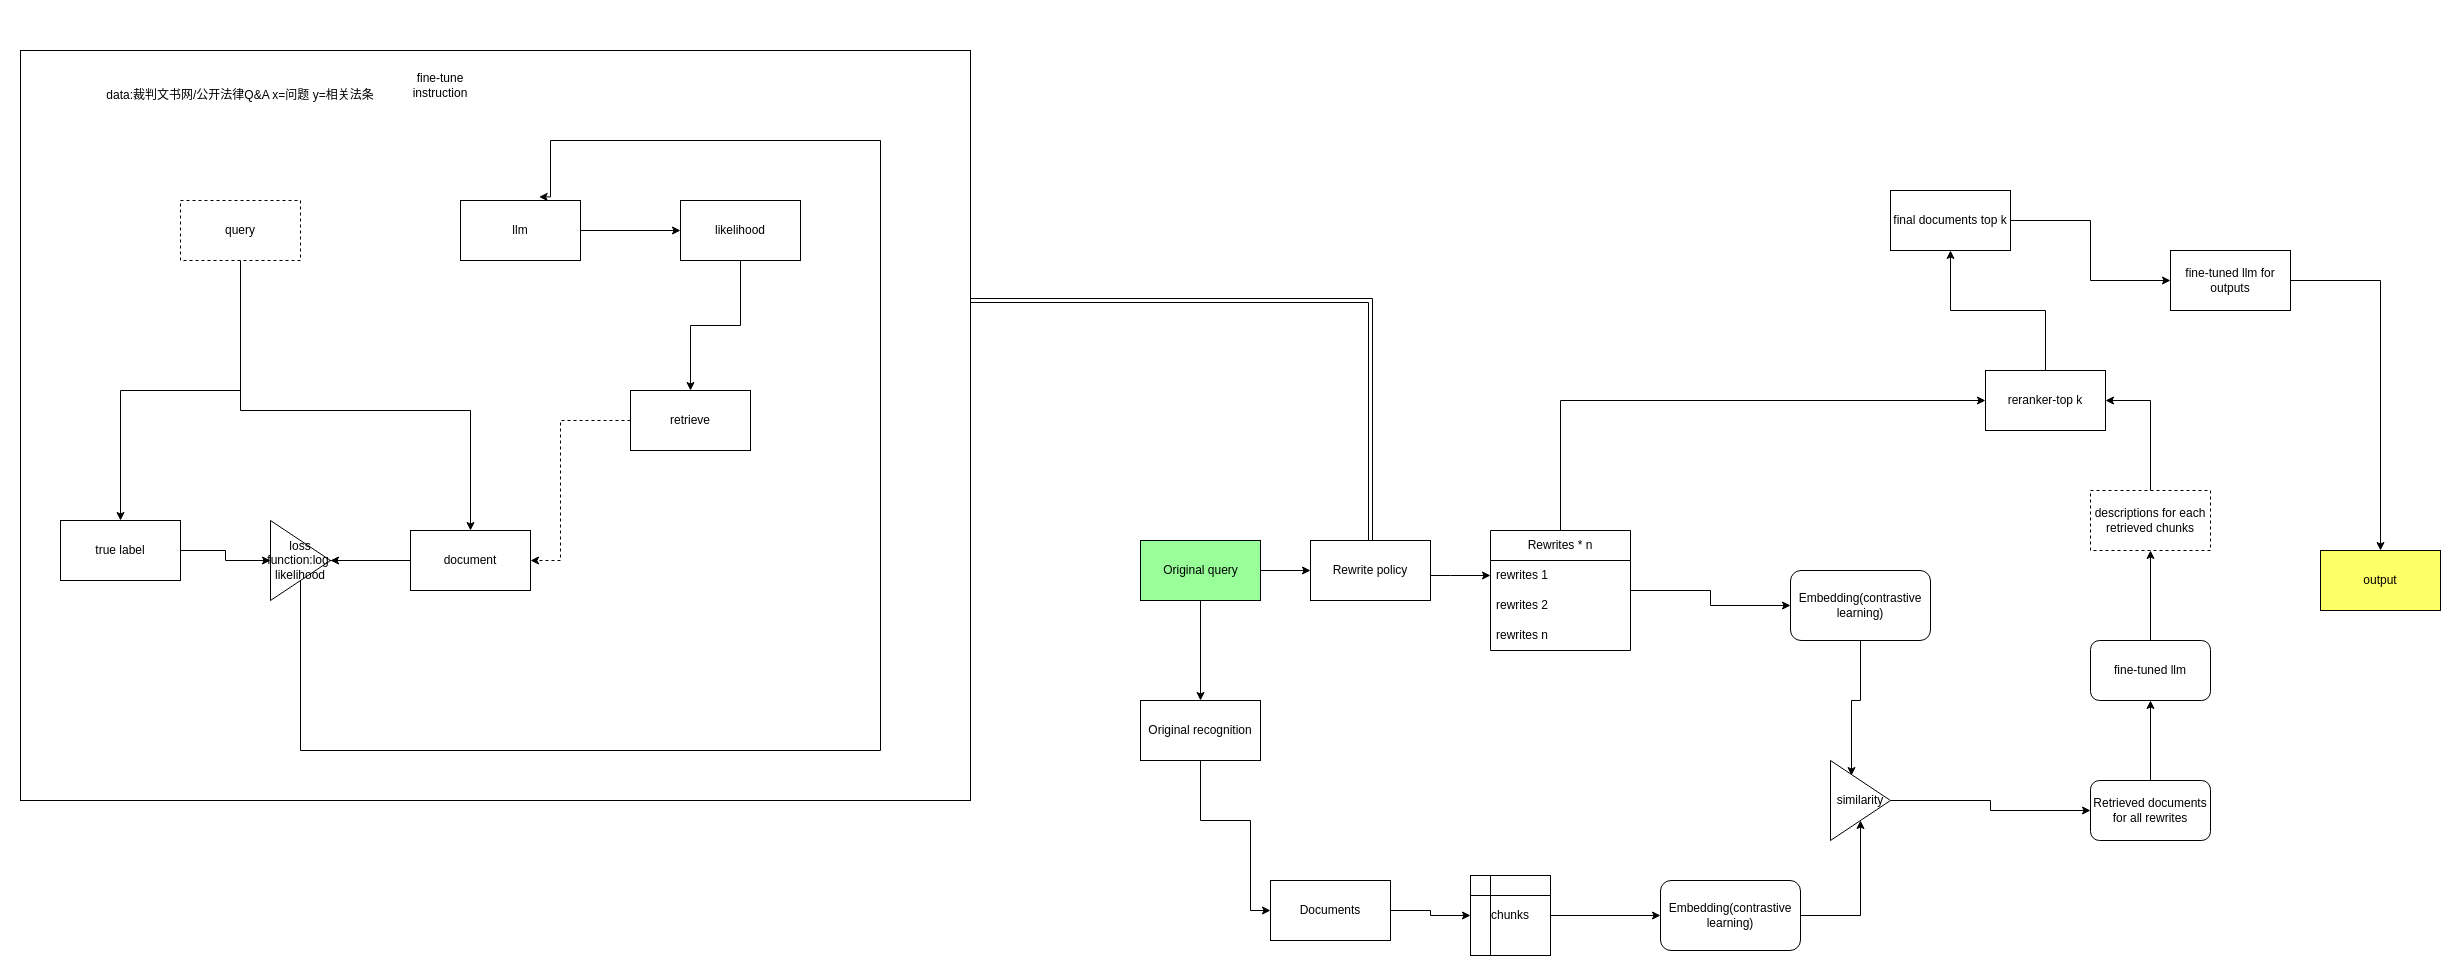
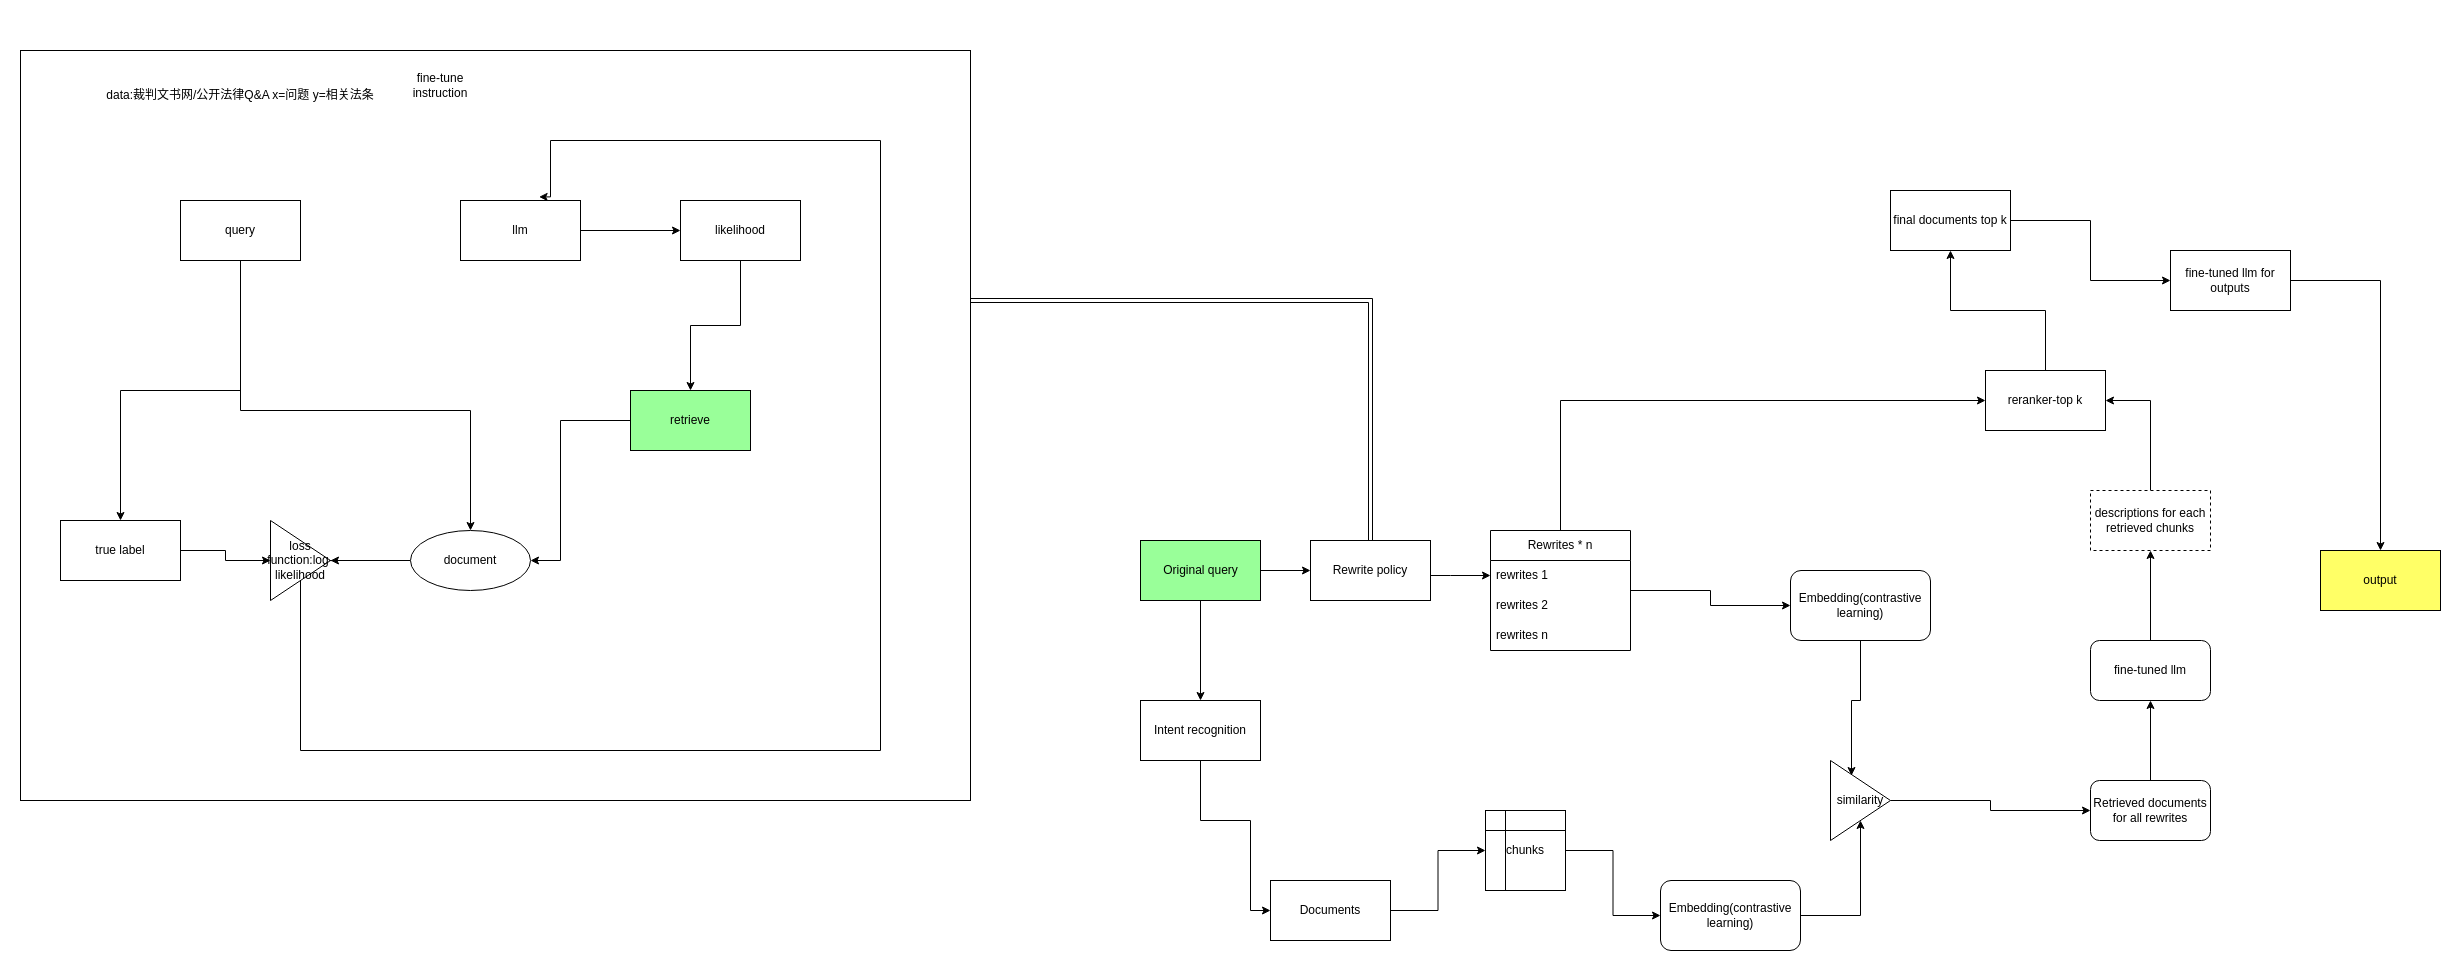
(241, 231) -> (241, 231)
(691, 421) -> (691, 421)
(561, 468) -> (561, 468)
(471, 561) -> (471, 561)
(1201, 731) -> (1201, 731)
(1511, 916) -> (1526, 851)
